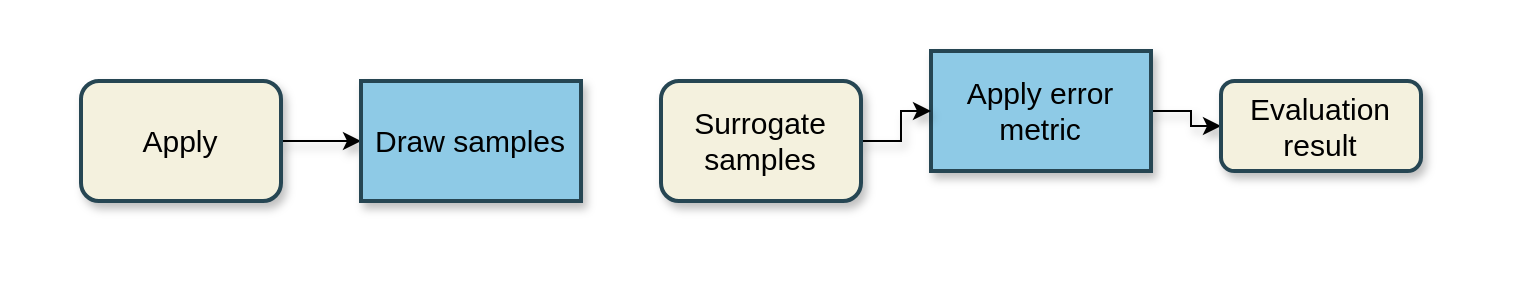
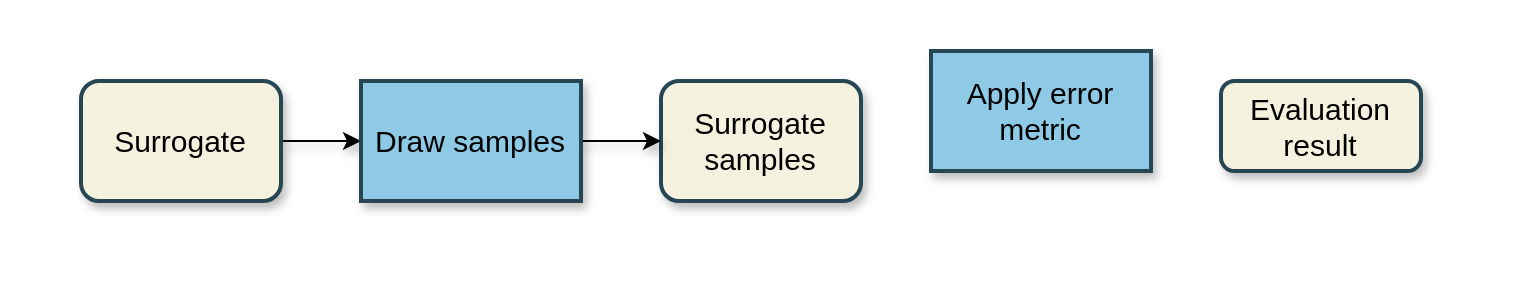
(1187, 111) -> none
(901, 138) -> none
(181, 141) -> (181, 141)
none -> (614, 141)
